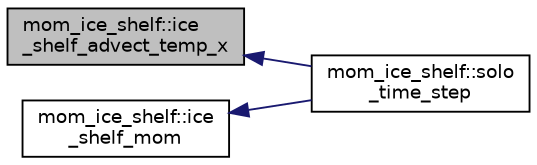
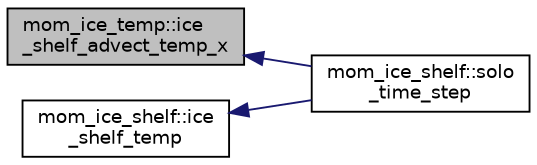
(126, 37) -> (126, 37)
(126, 129) -> (126, 129)
